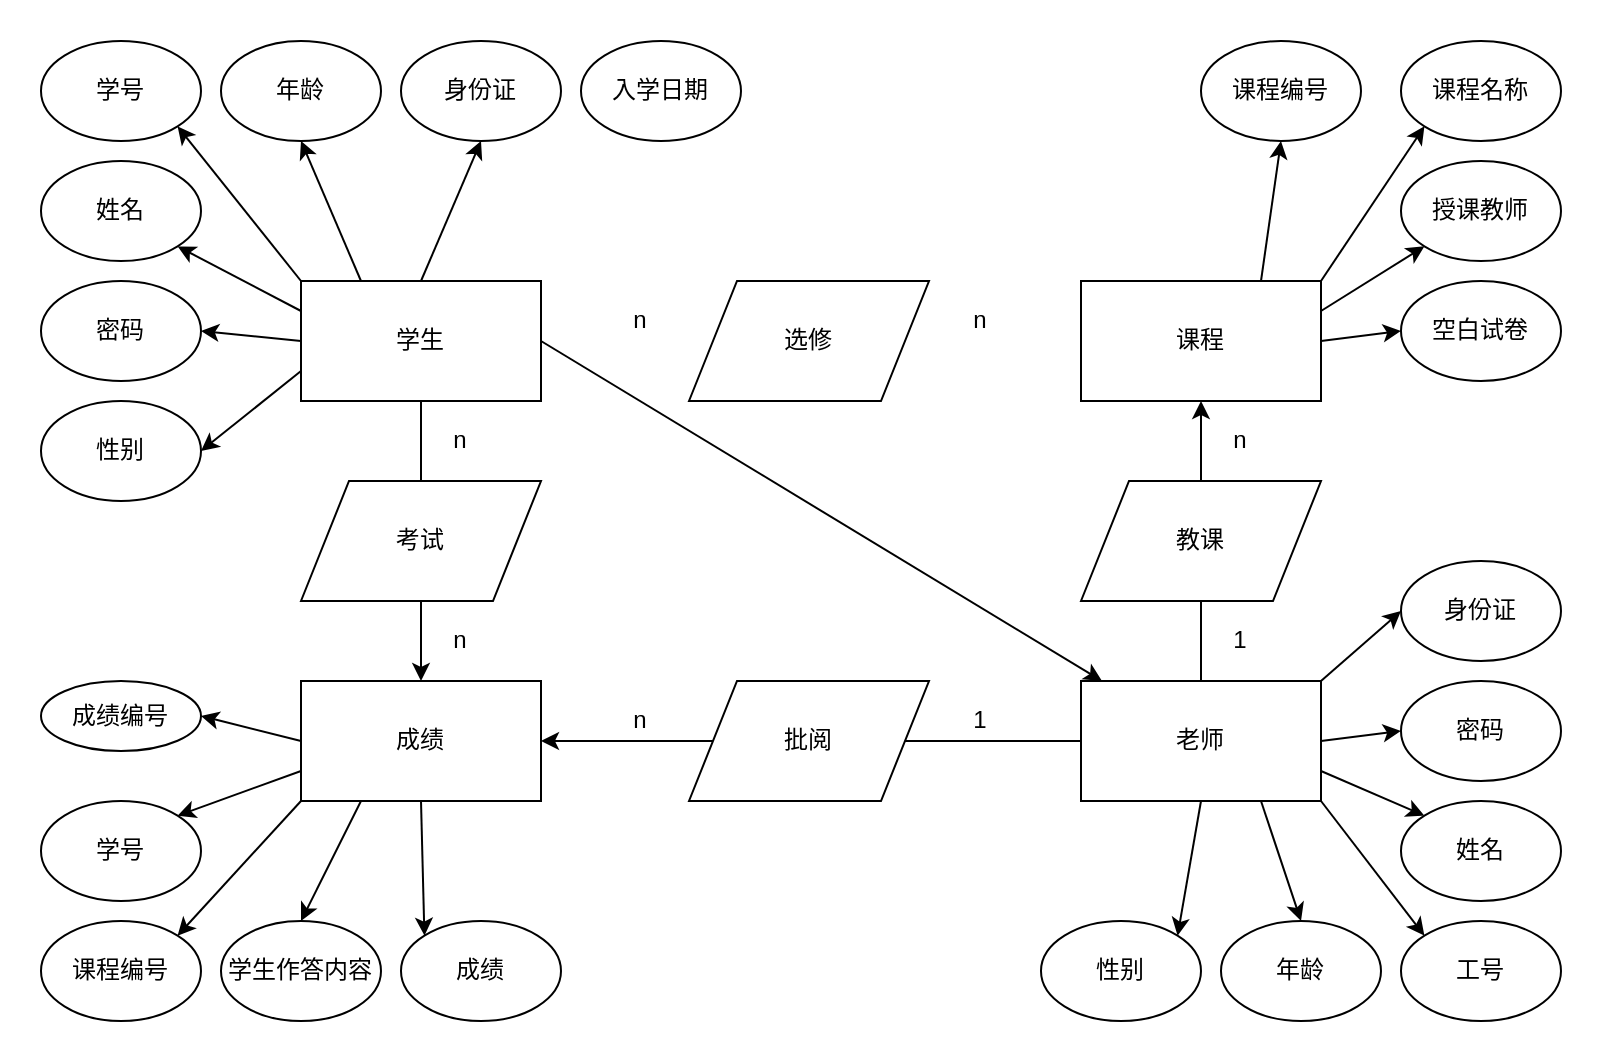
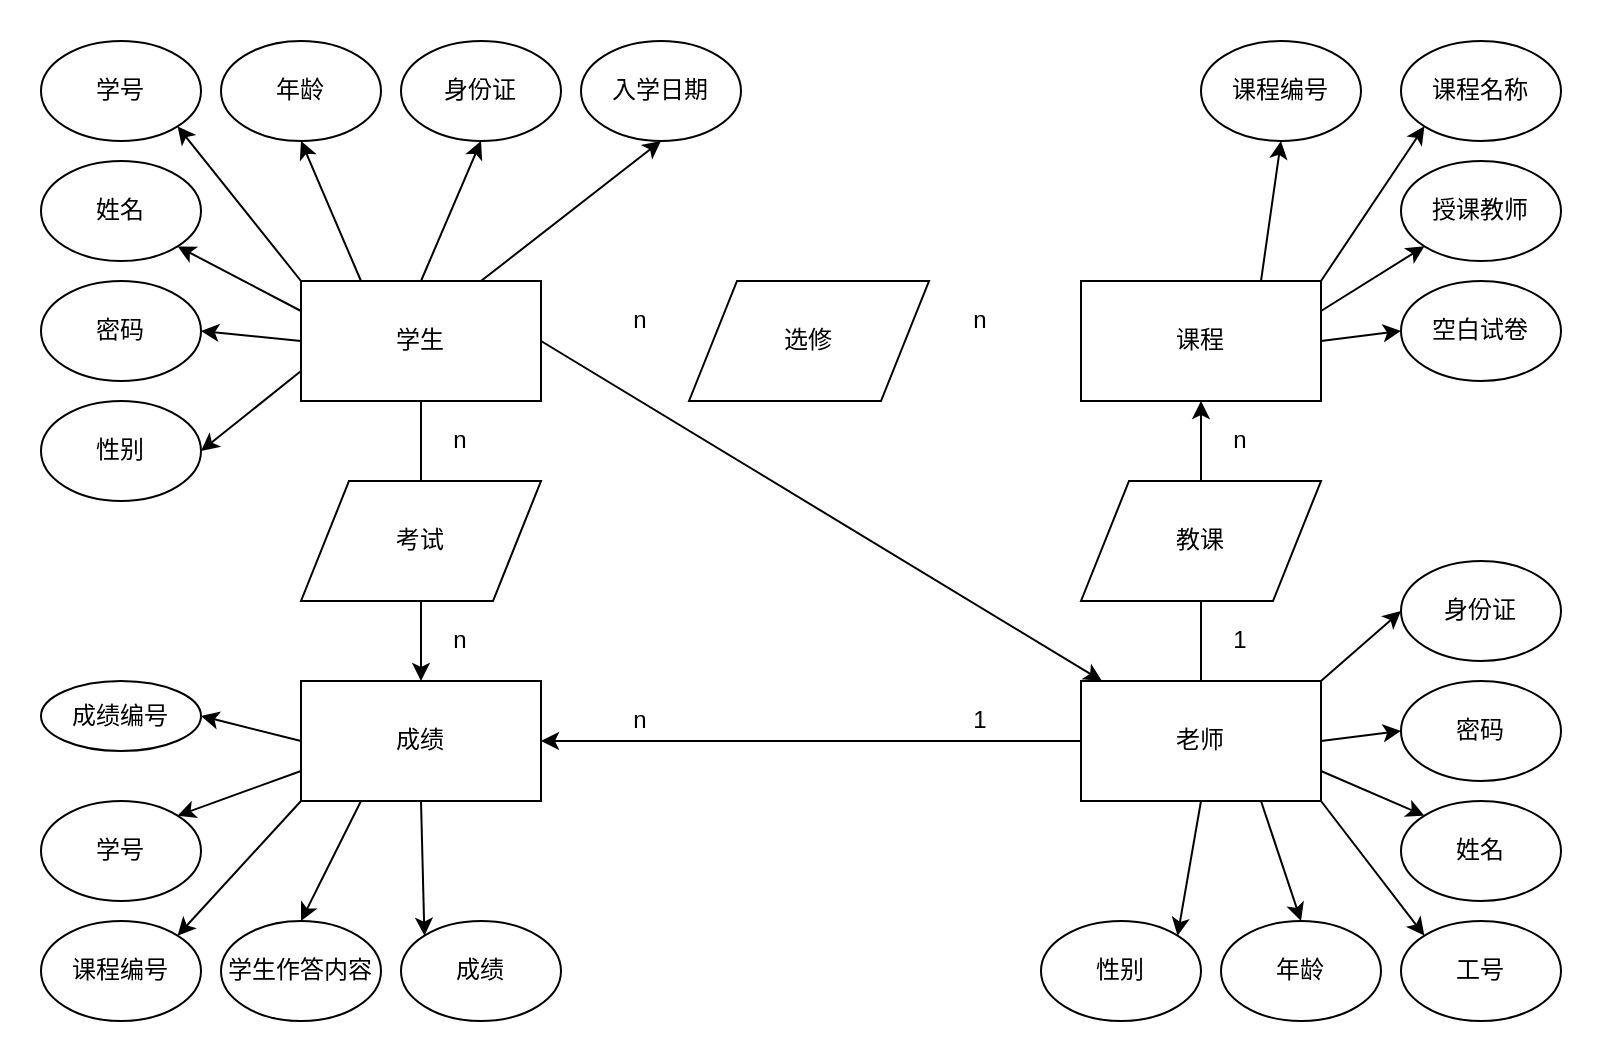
none -> (566, 215)
(809, 741) -> none
